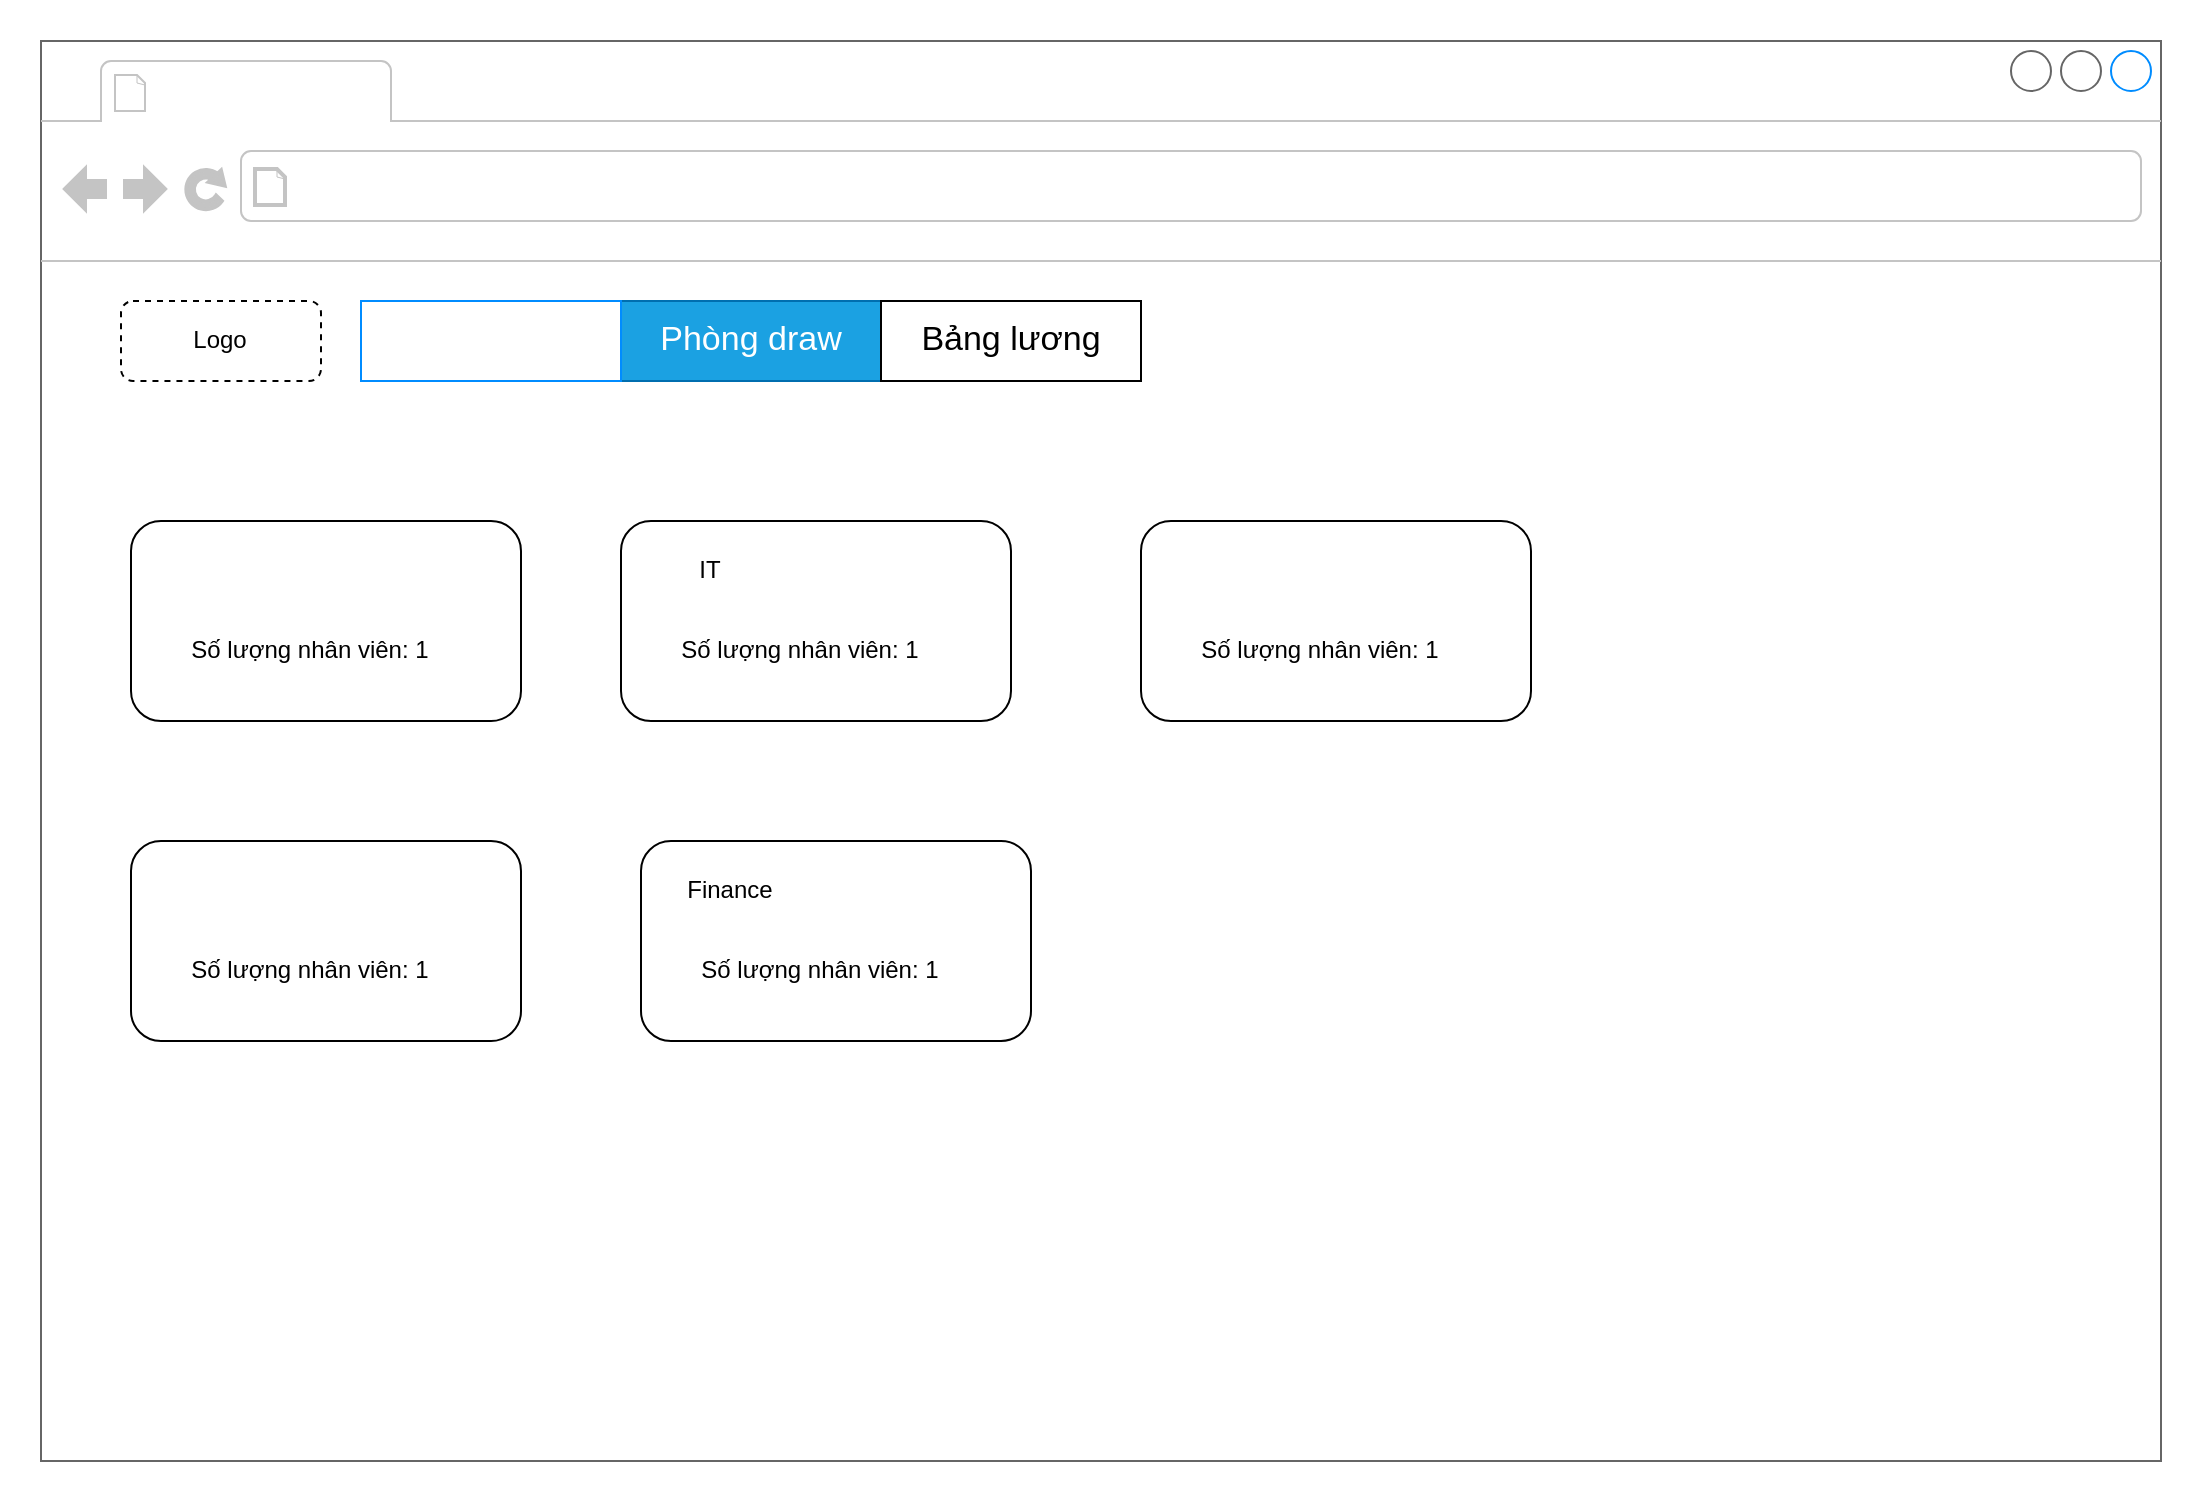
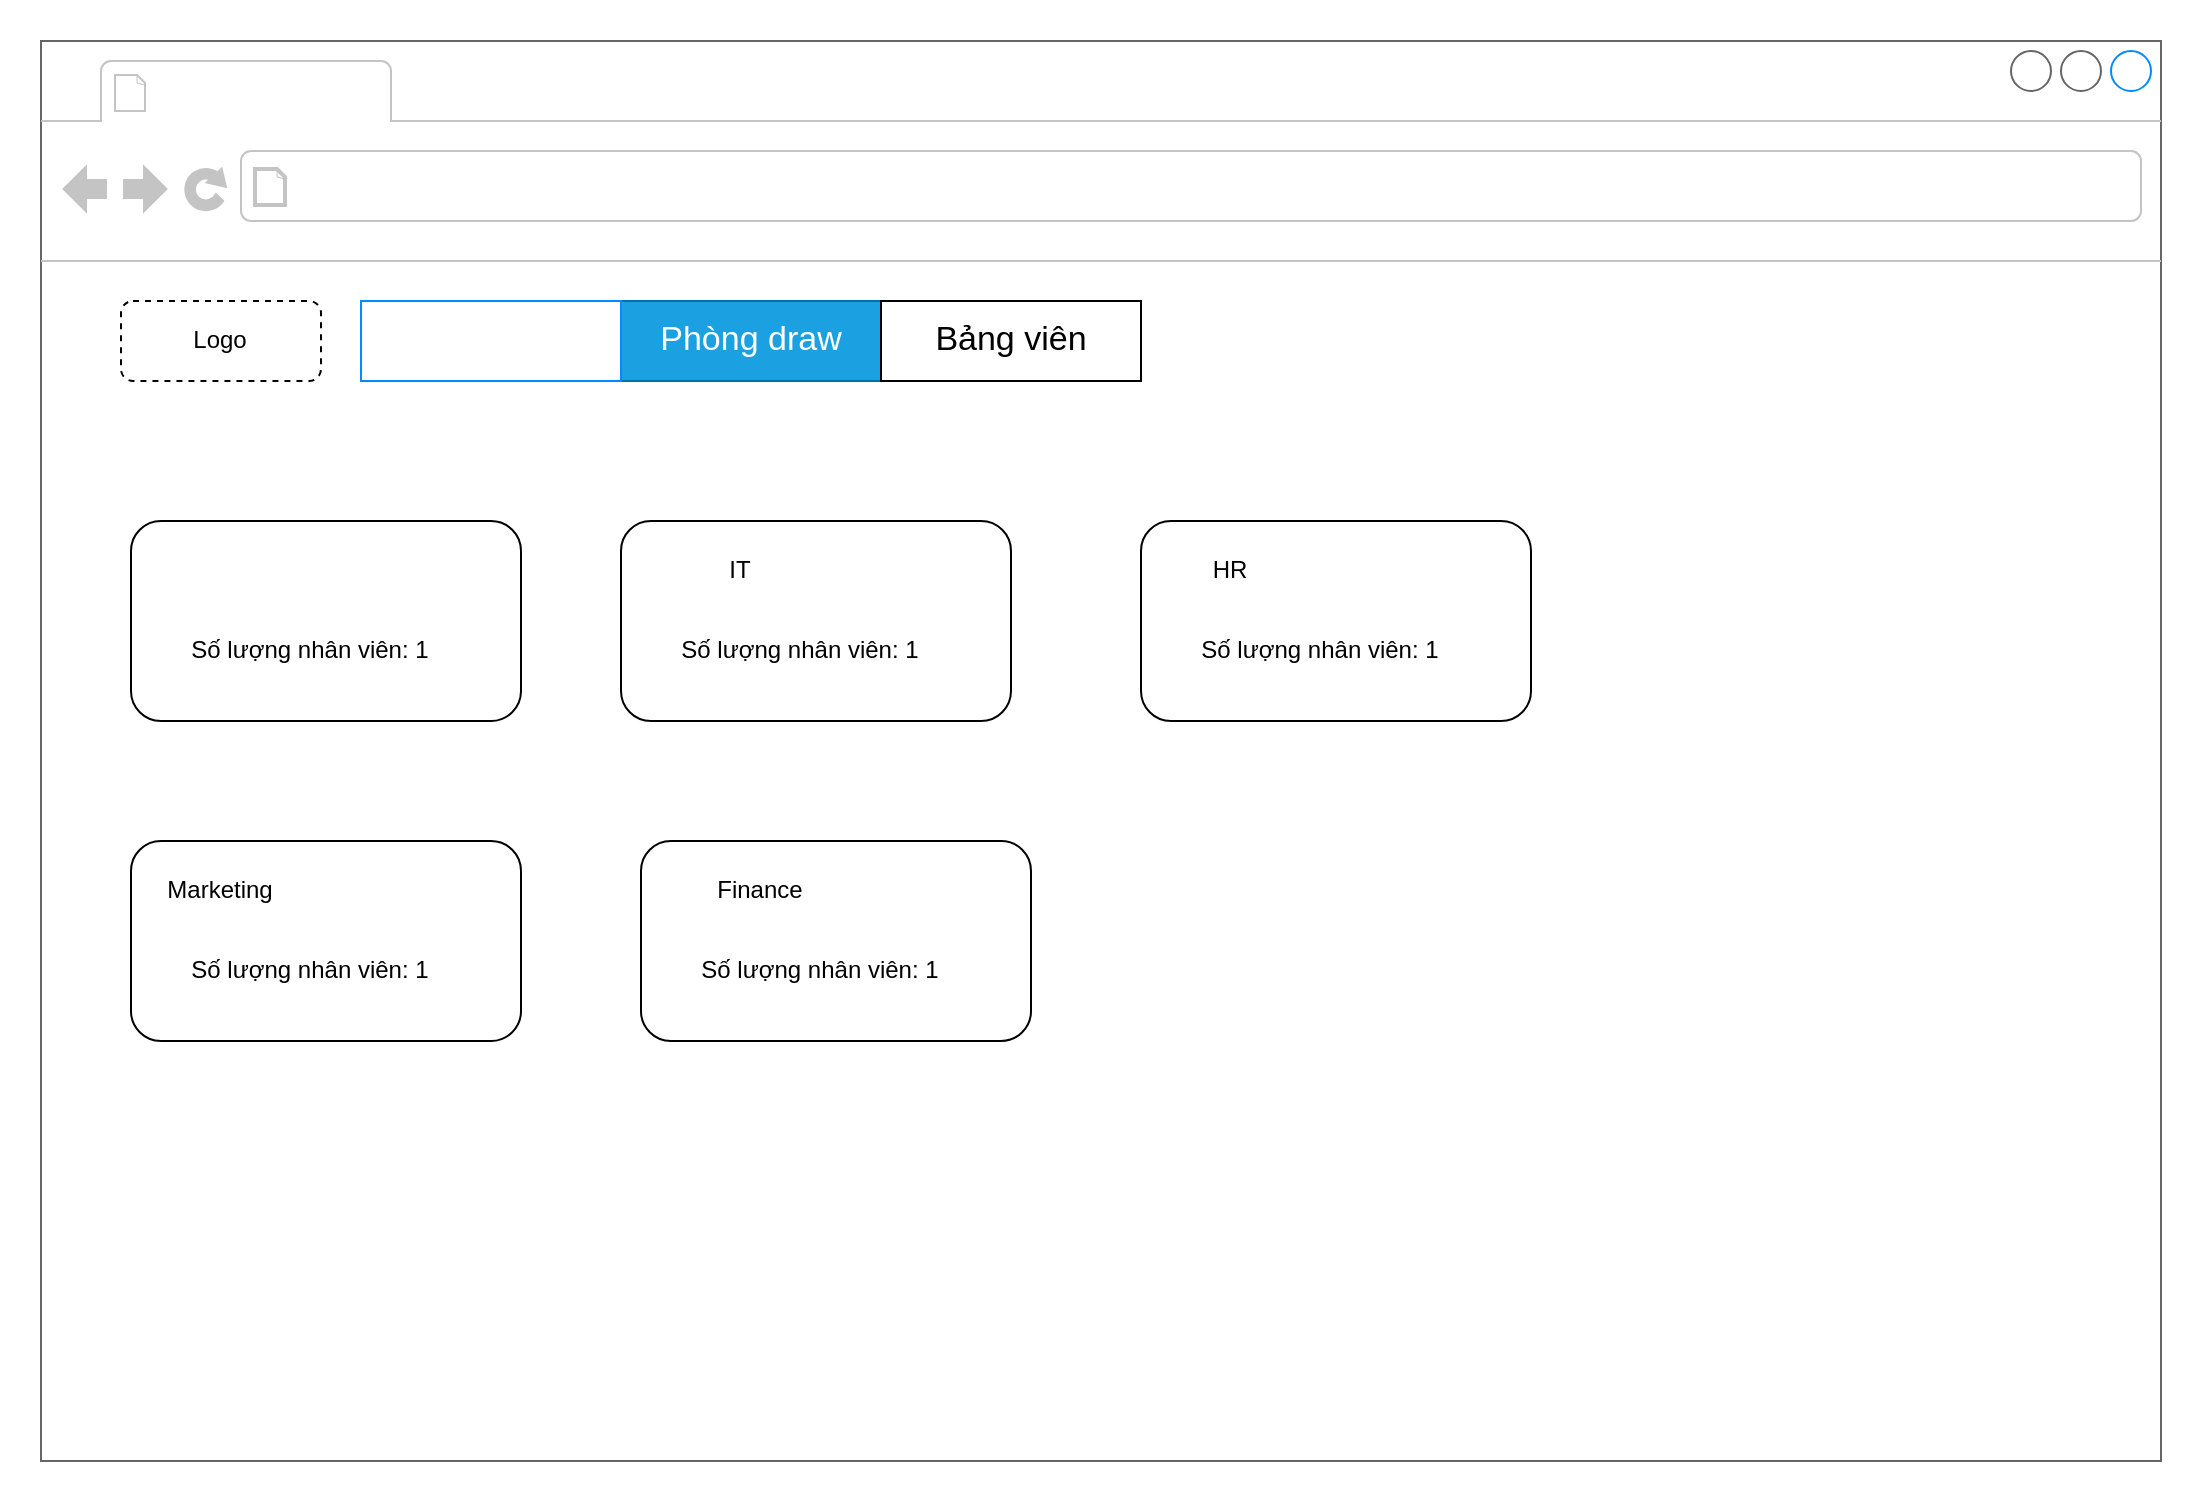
(1012, 341) -> (1012, 341)
(711, 571) -> (741, 571)
none -> (1231, 571)
none -> (221, 891)
(731, 891) -> (761, 891)
